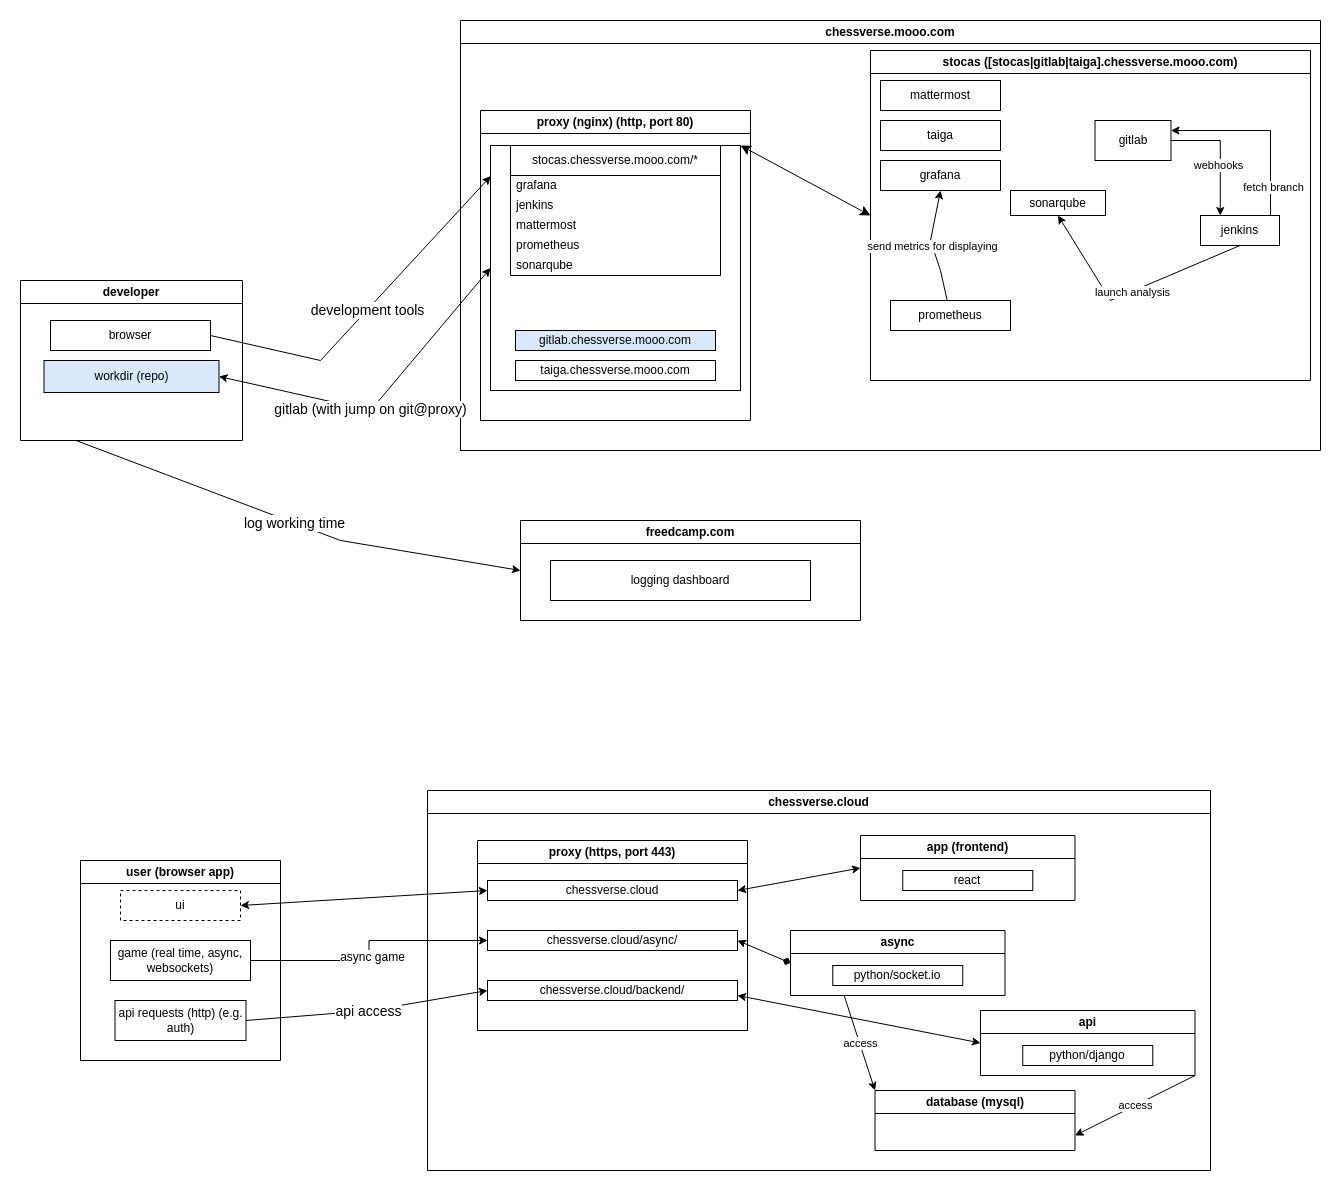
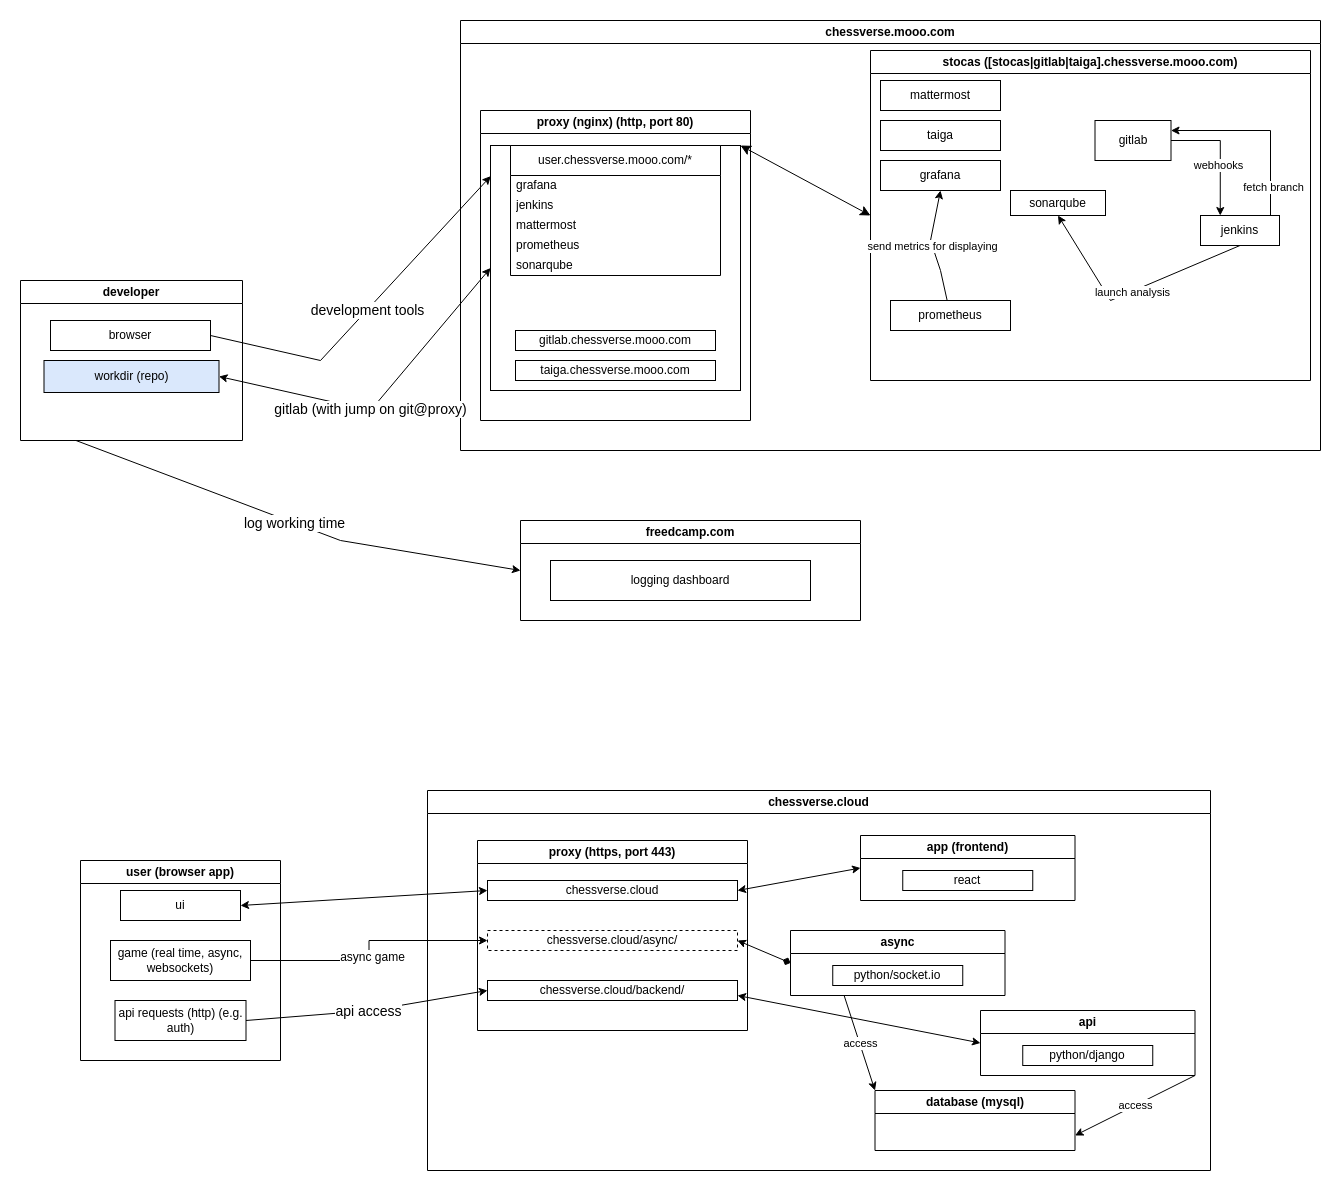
(616, 161) -> (616, 161)
(616, 341) -> (616, 341)
(181, 906) -> (181, 906)
(613, 941) -> (613, 941)
